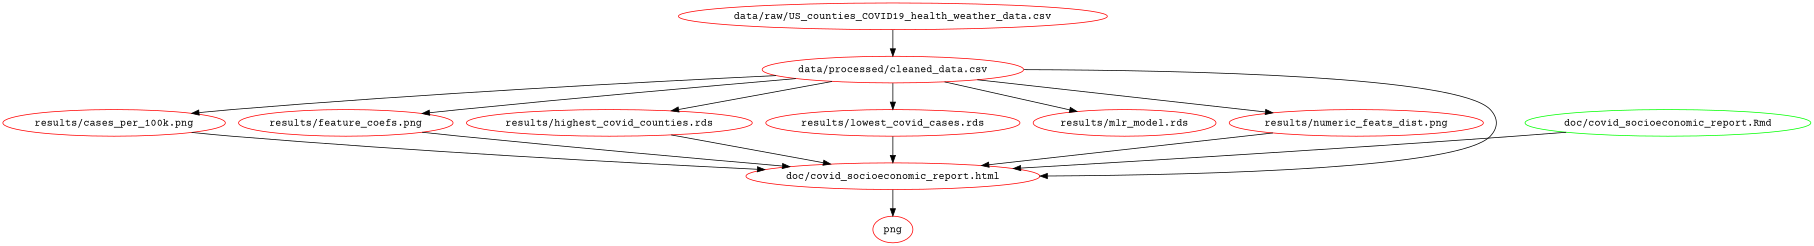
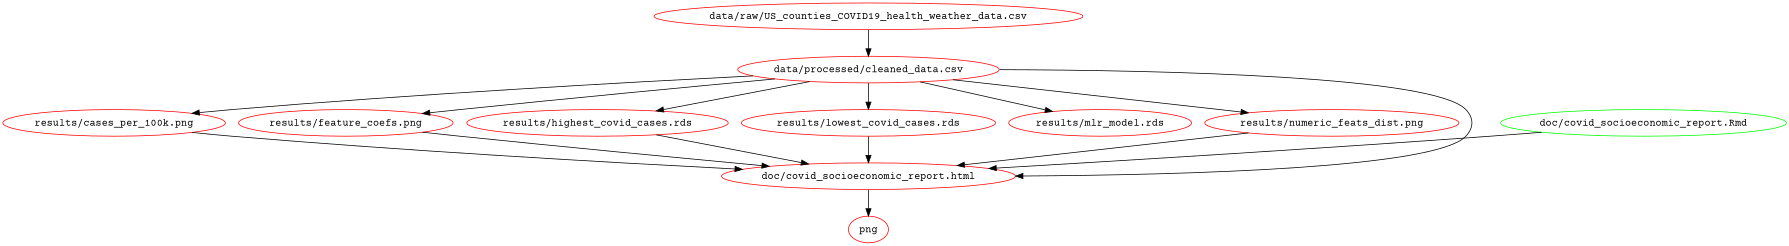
(609, 123) -> (598, 123)
